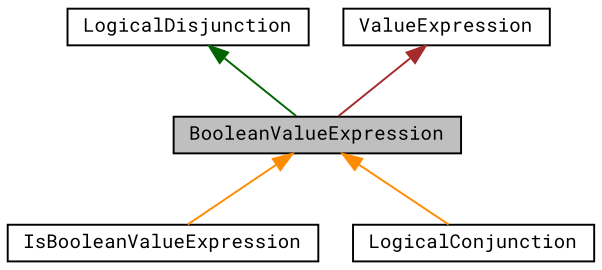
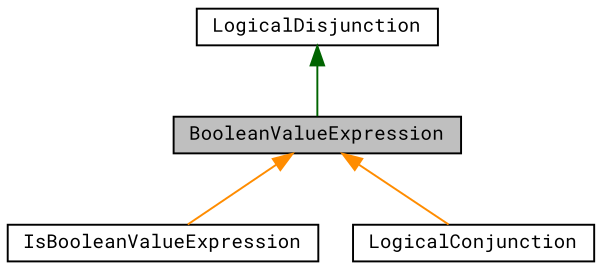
(447, 27) -> none
